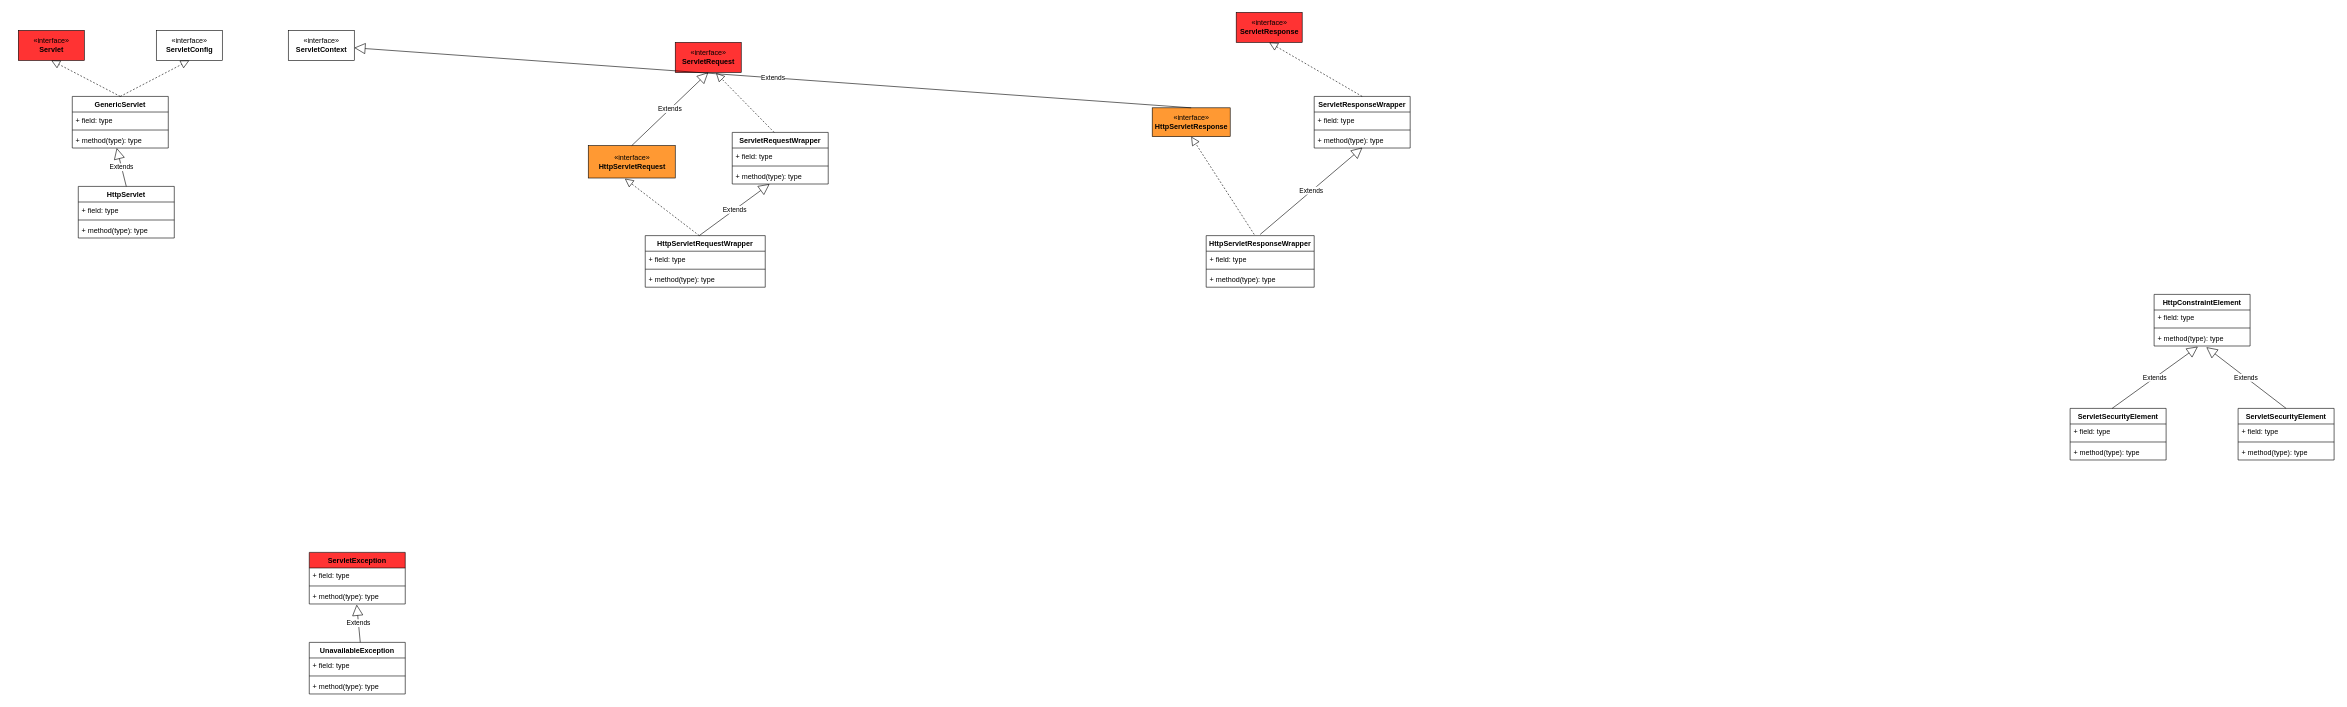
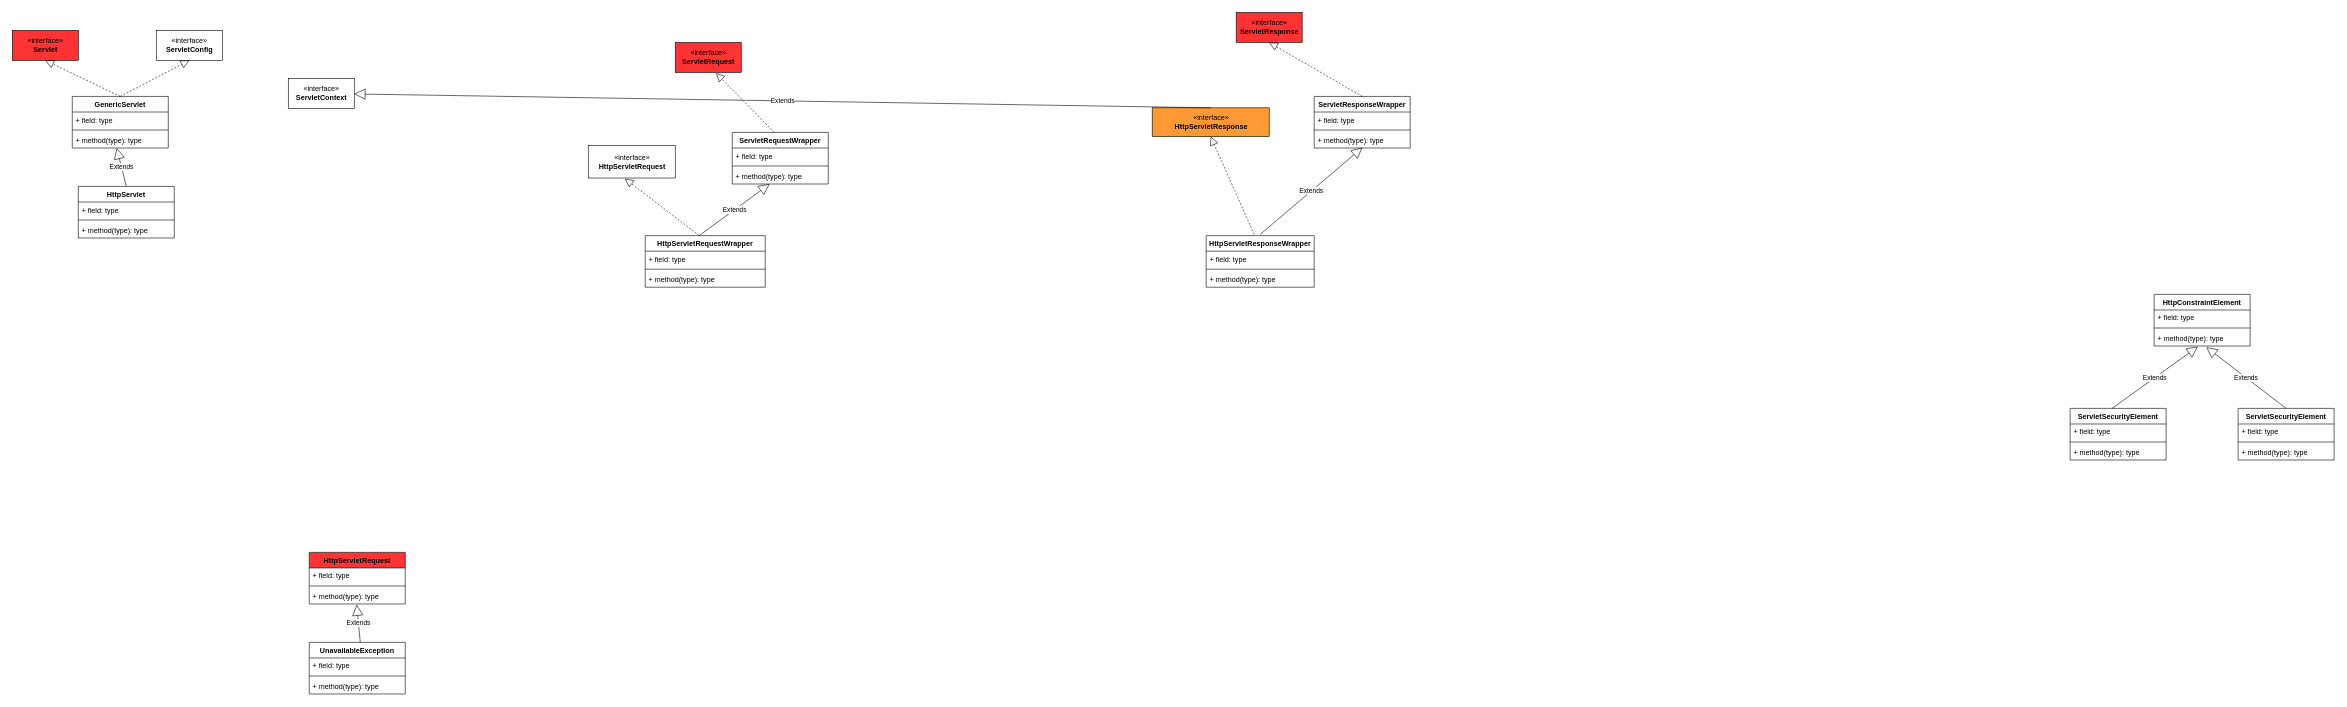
(51, 45) -> (45, 45)
(321, 45) -> (321, 93)
(679, 100) -> none
(1191, 122) -> (1211, 122)
(632, 162) -> (632, 162)
(357, 560) -> (357, 560)
